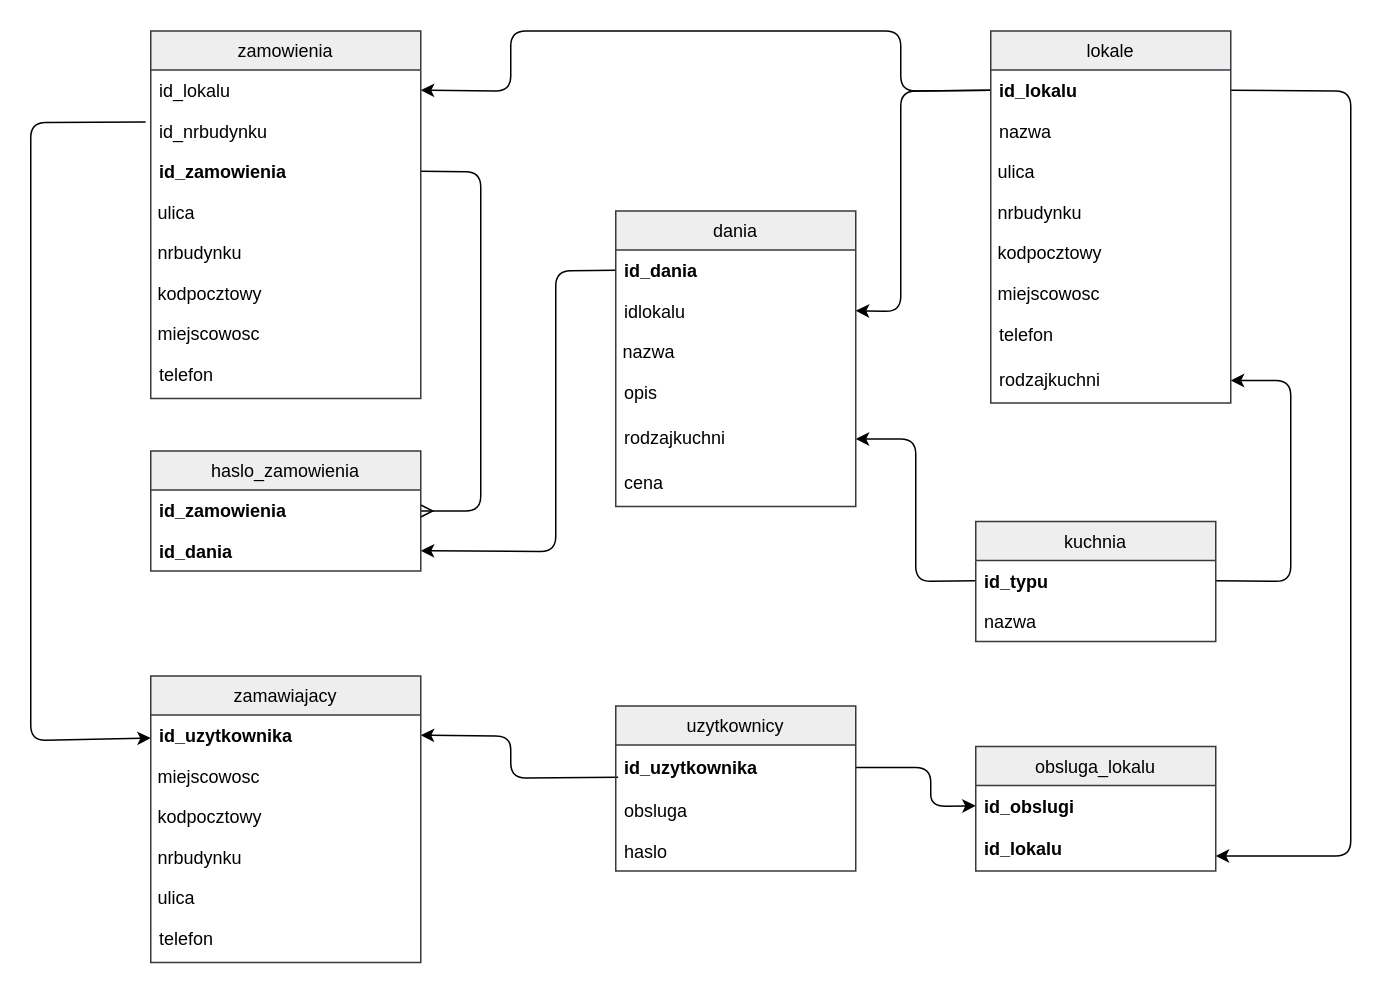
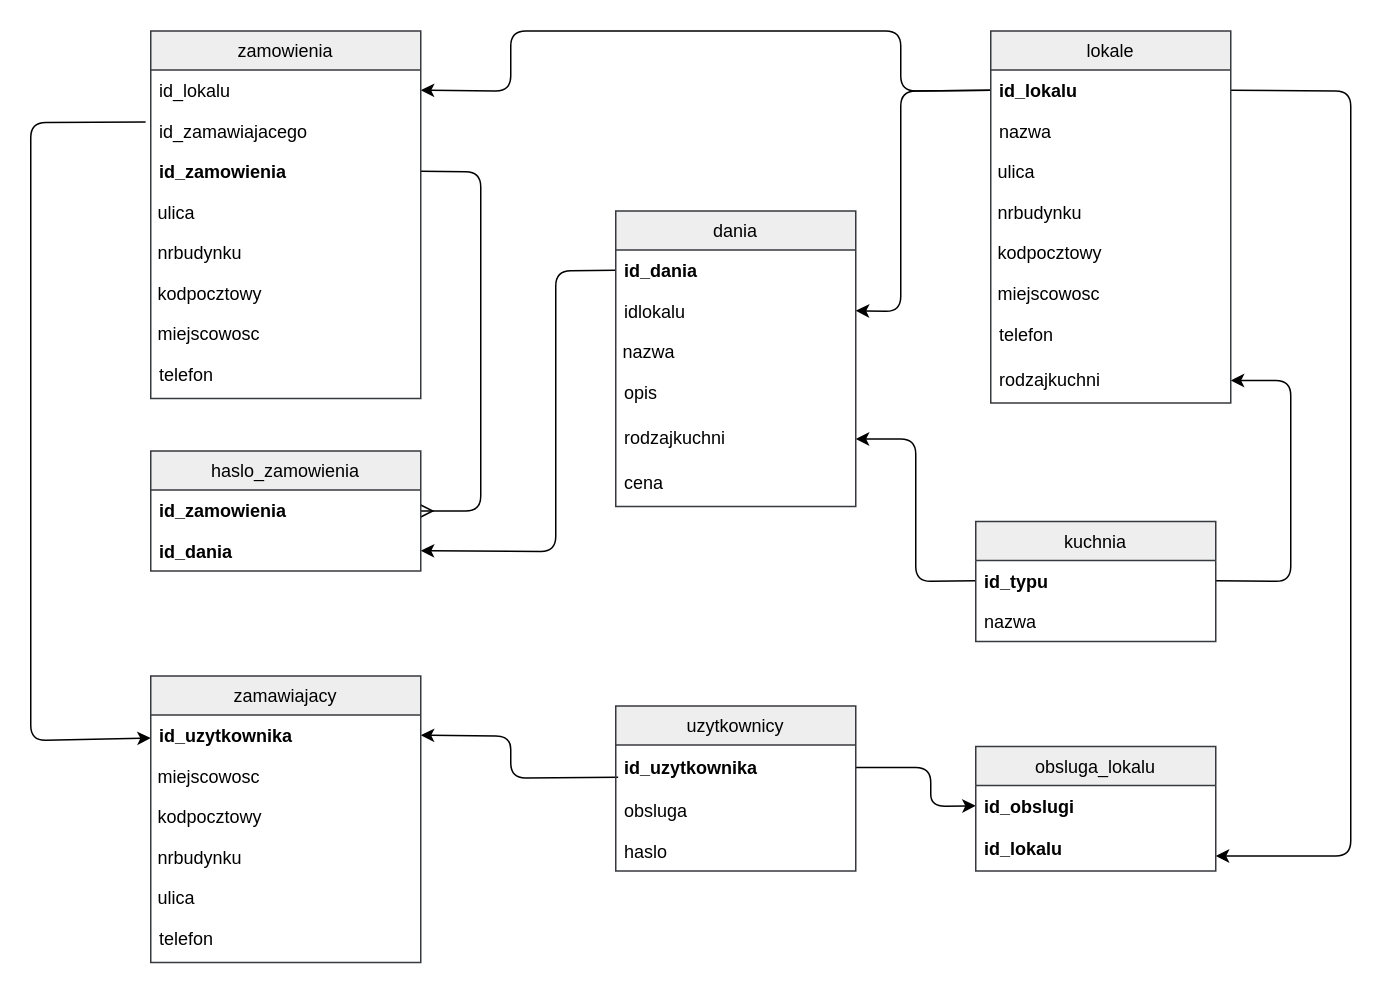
(217, 131) -> (235, 131)
